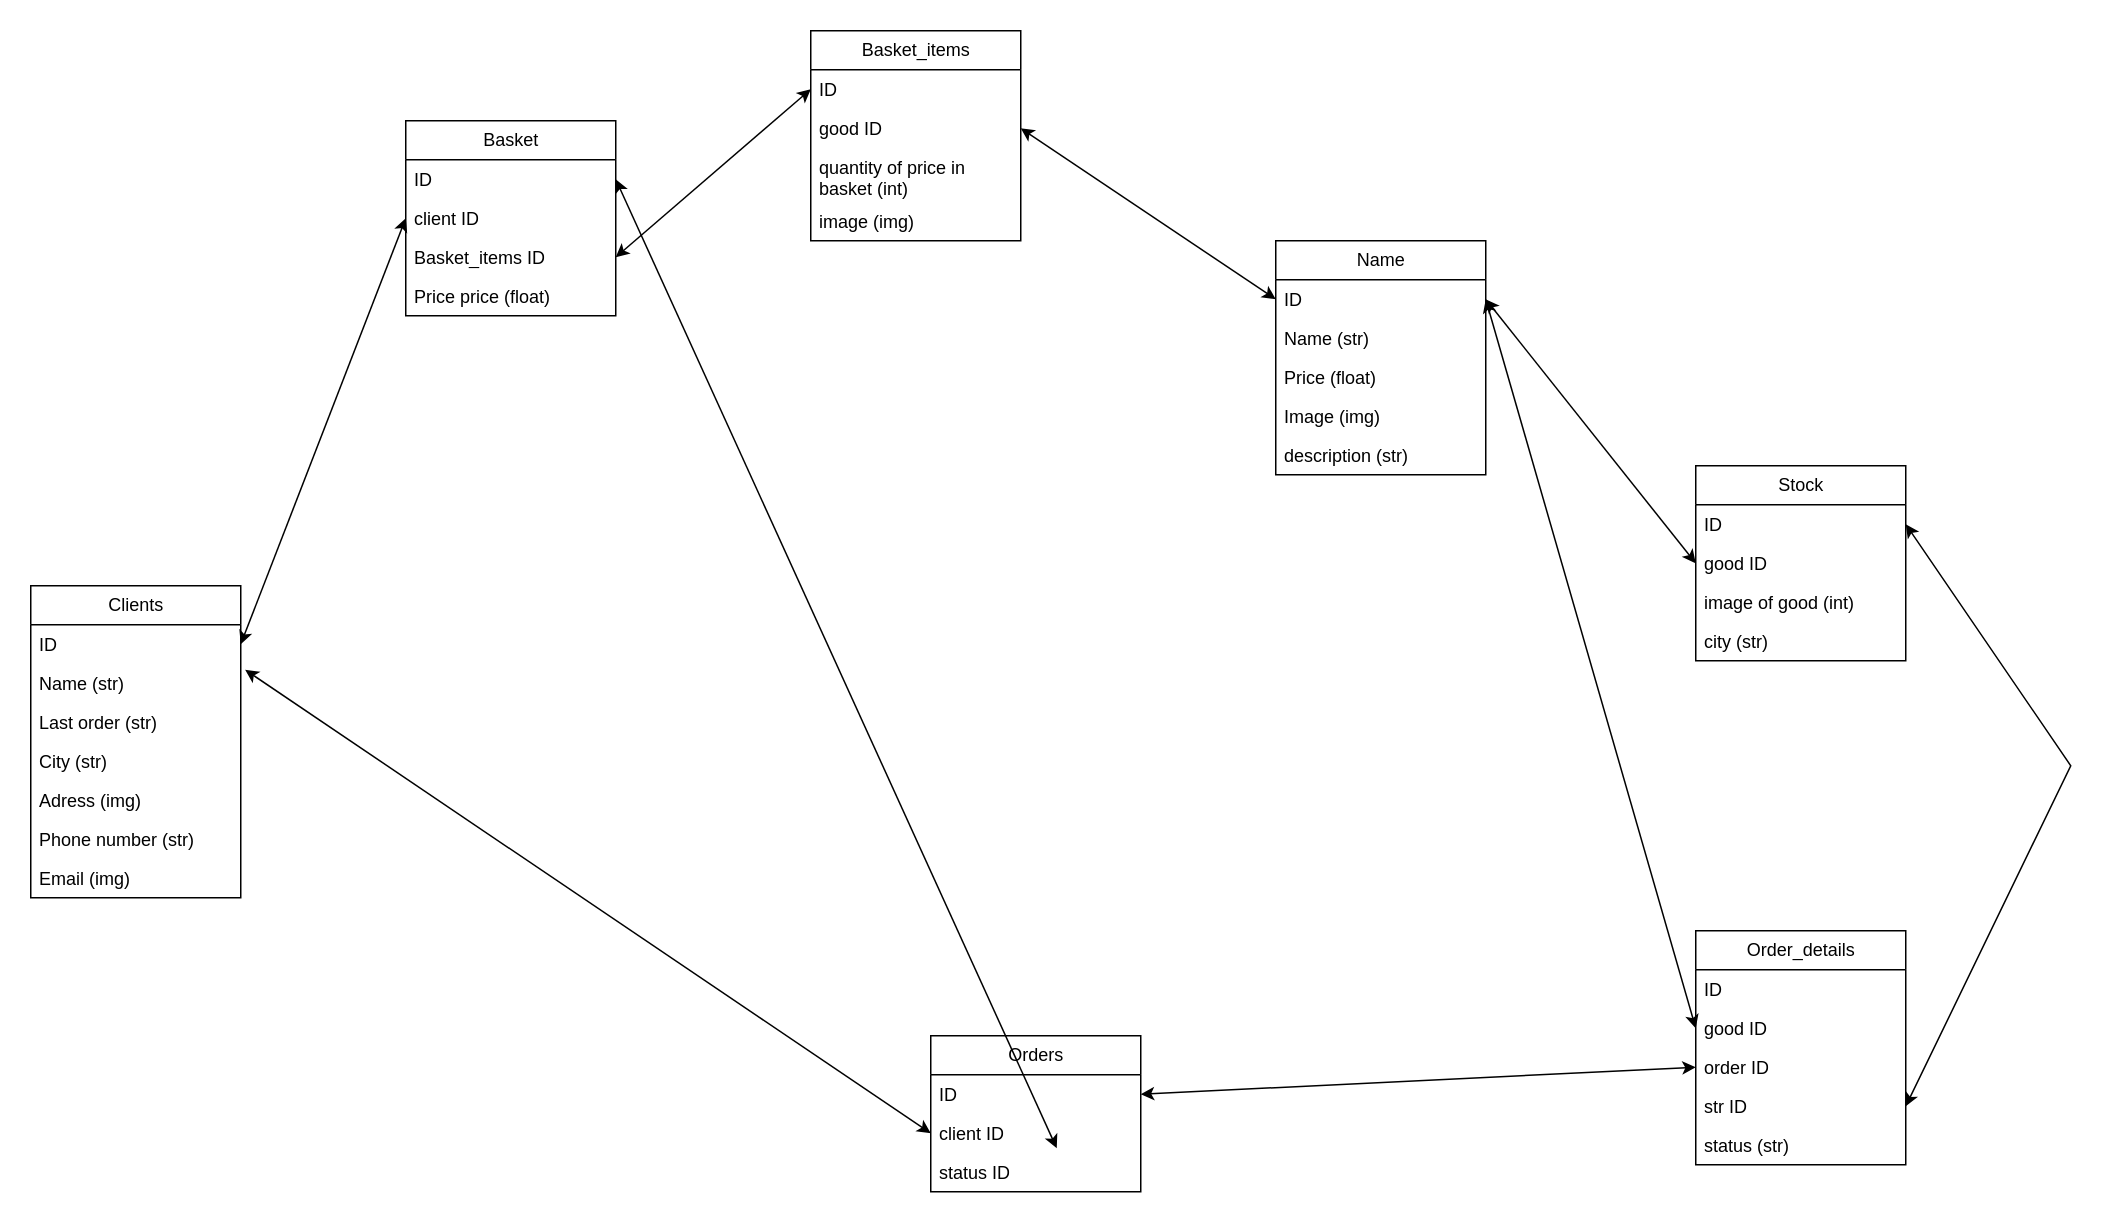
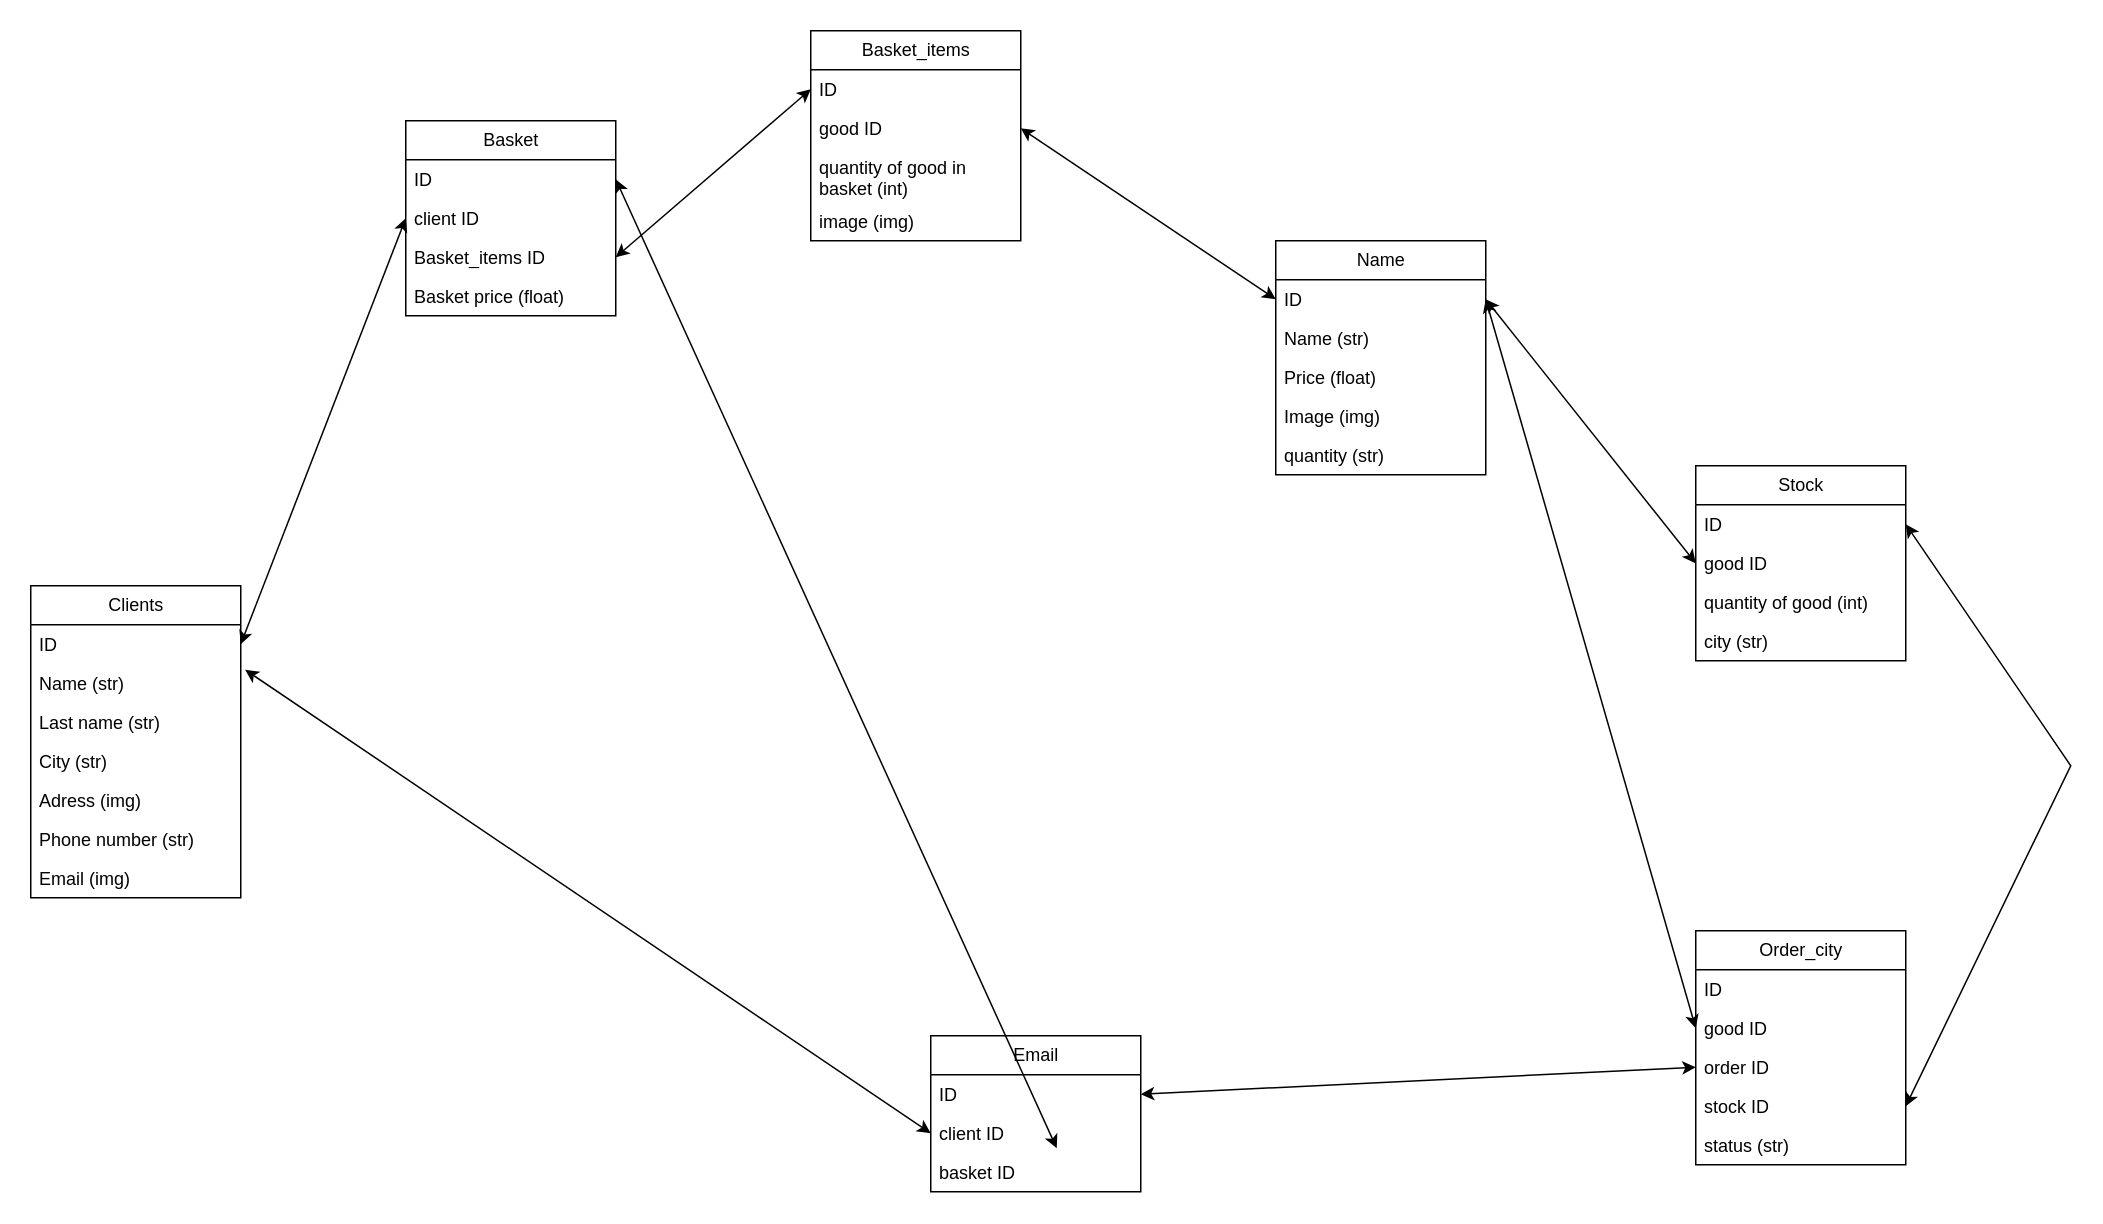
(917, 180) -> (917, 180)
(499, 298) -> (506, 298)
(1363, 457) -> (1351, 457)
(1789, 604) -> (1802, 615)
(118, 724) -> (113, 724)
(1802, 950) -> (1802, 950)
(1037, 1055) -> (1037, 1055)
(1733, 1108) -> (1743, 1108)
(983, 1174) -> (983, 1174)
